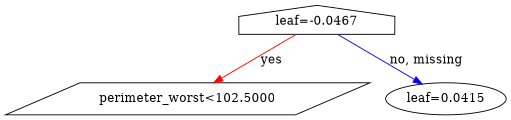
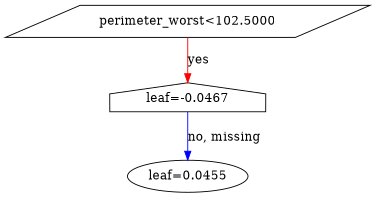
(259, 56) -> (188, 56)
(446, 99) -> (188, 176)
